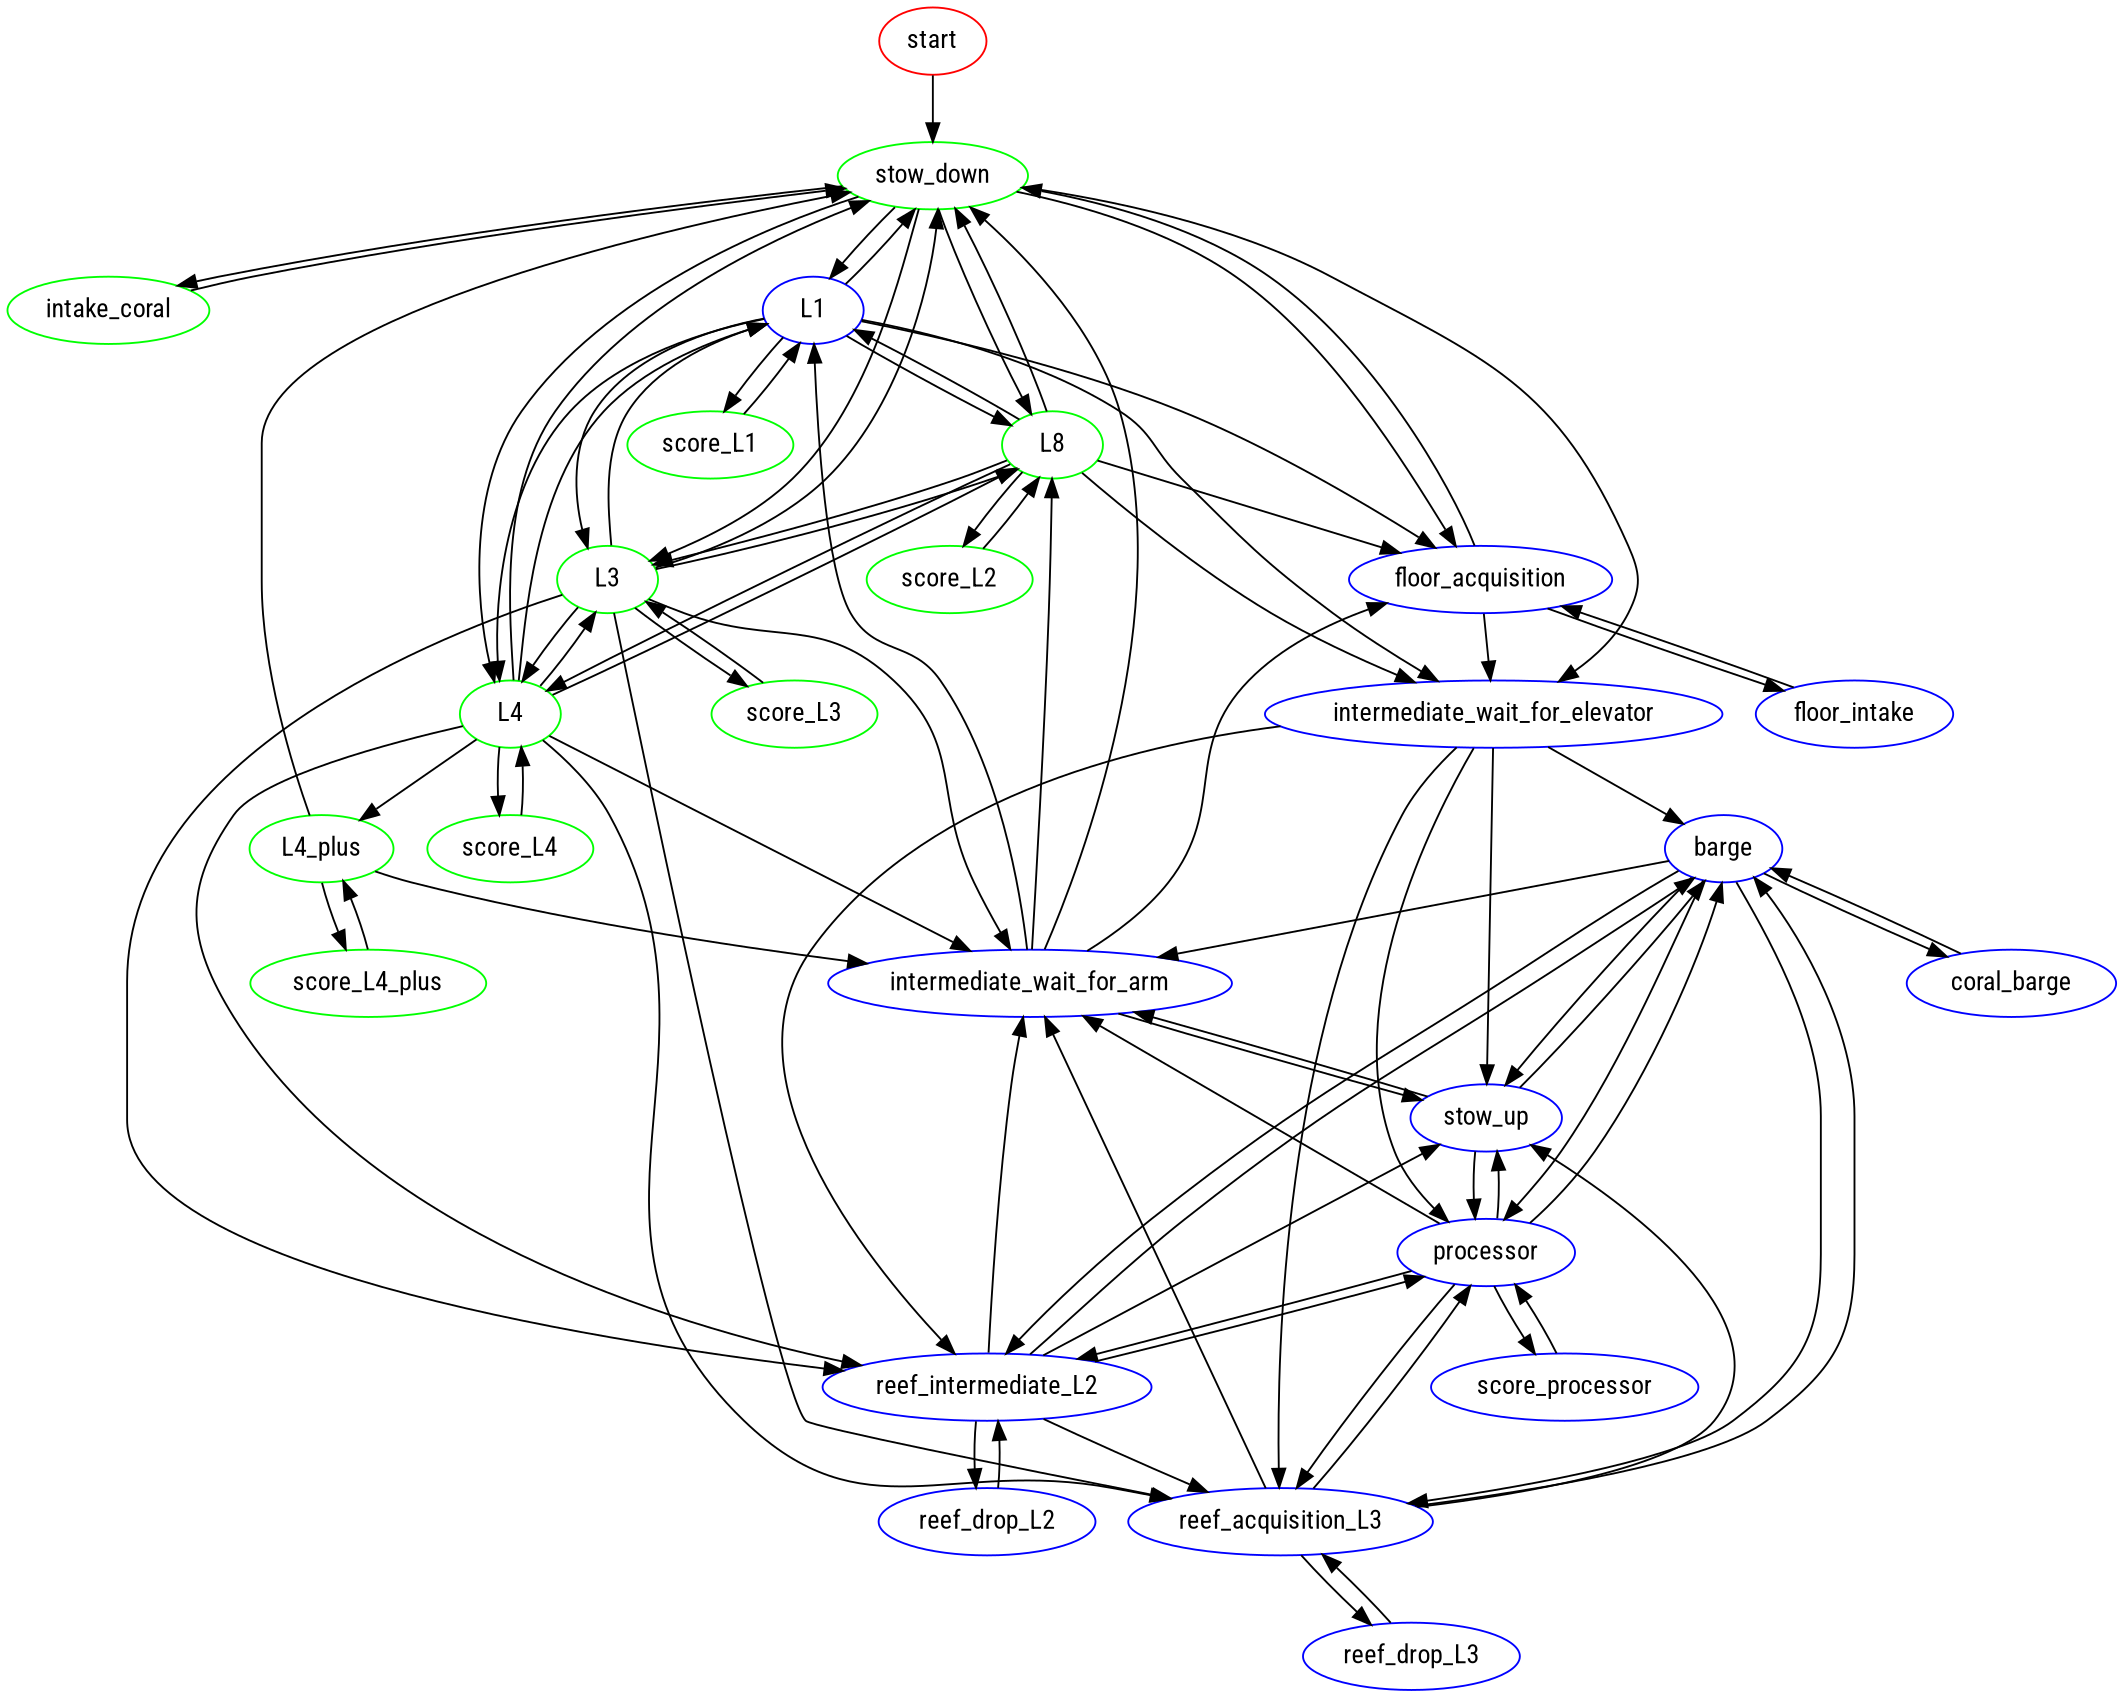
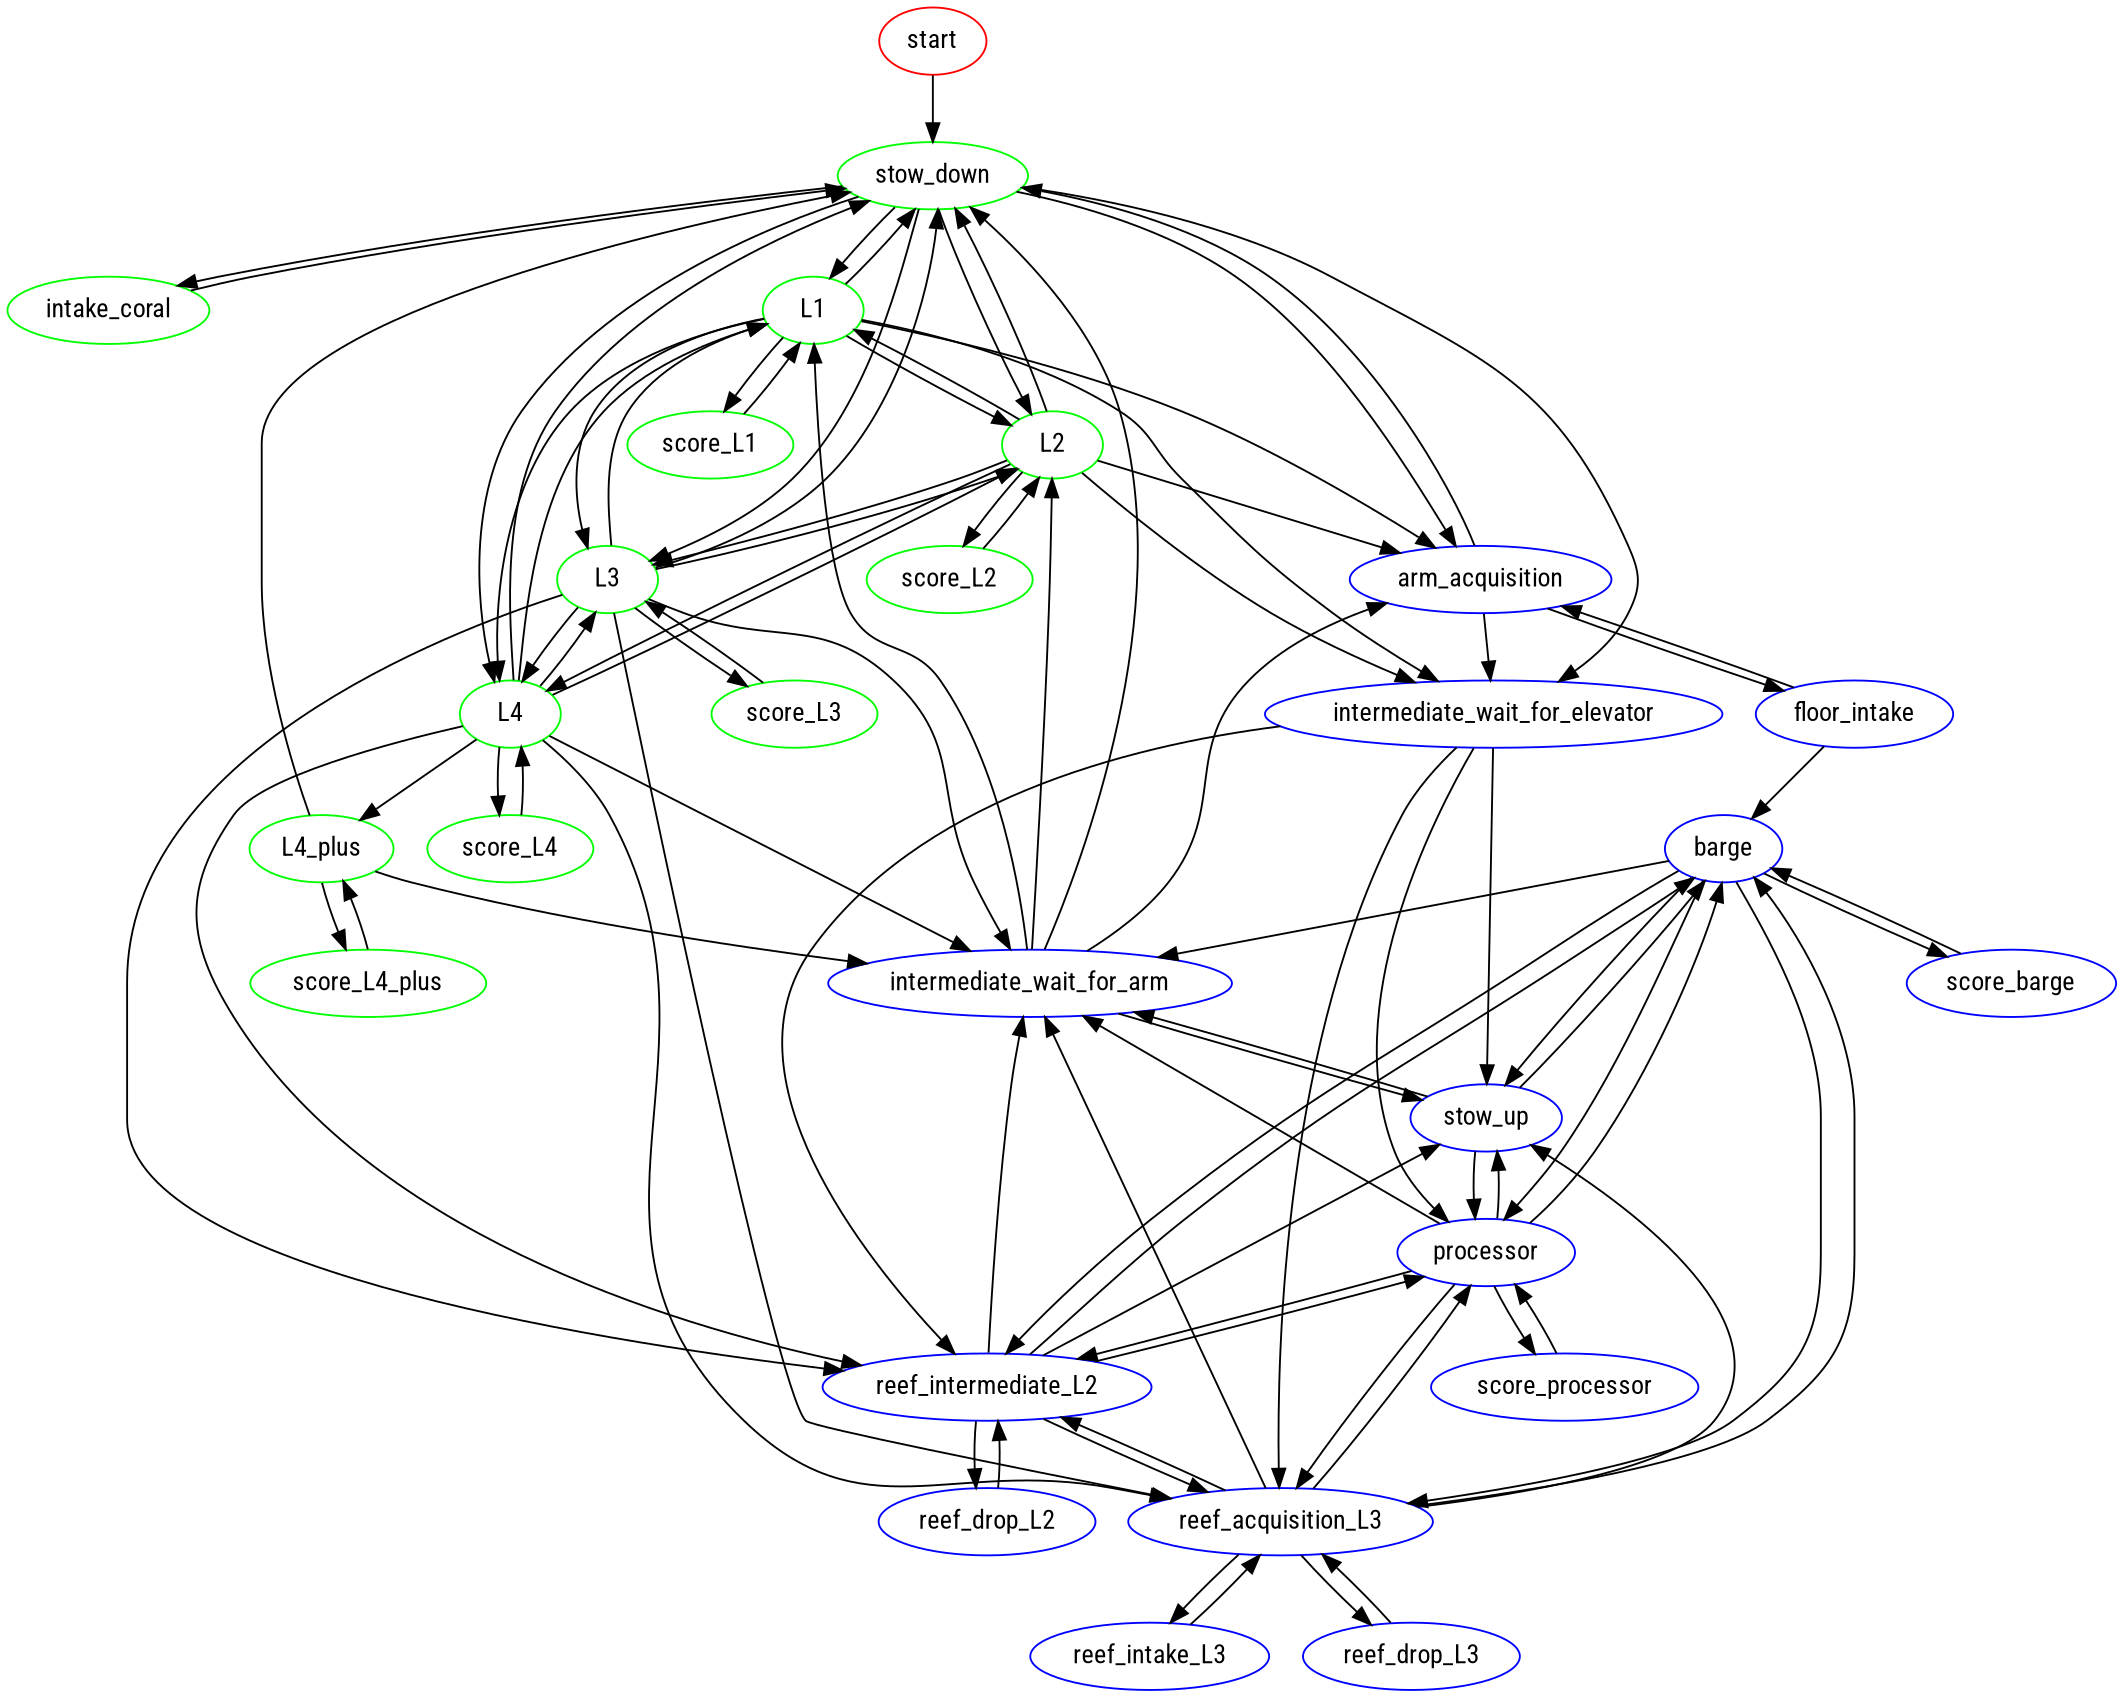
(813, 310) -> (813, 310)
(1052, 445) -> (1052, 445)
(1481, 580) -> (1481, 580)
(1608, 781) -> (1795, 776)
(2012, 983) -> (2012, 983)
none -> (1152, 1457)
none -> (1150, 1656)
